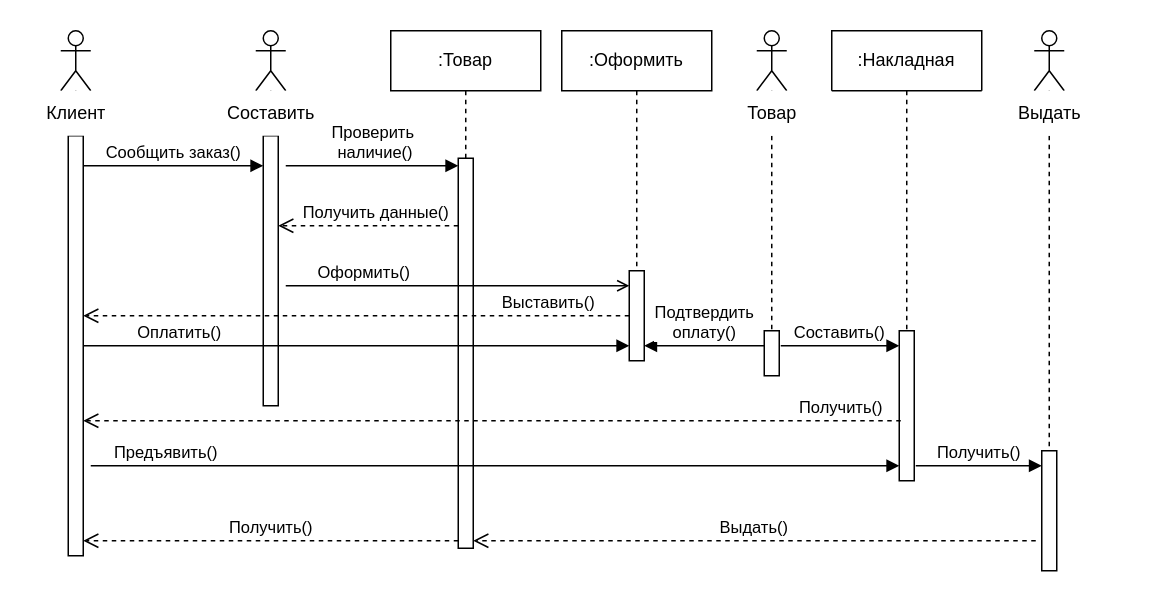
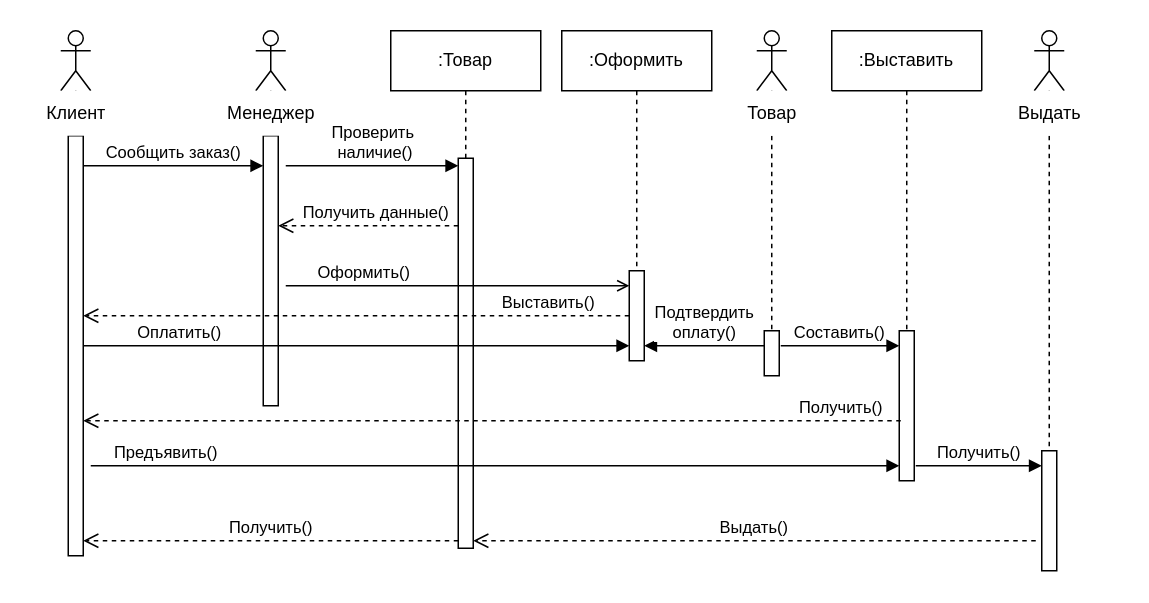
(907, 61) -> (907, 61)
(272, 113) -> (272, 113)
